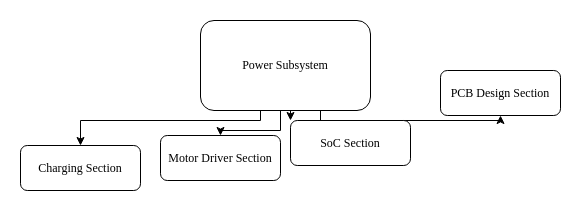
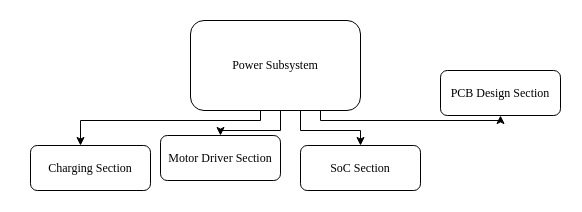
(286, 66) -> (276, 66)
(351, 143) -> (361, 168)
(81, 168) -> (91, 168)
